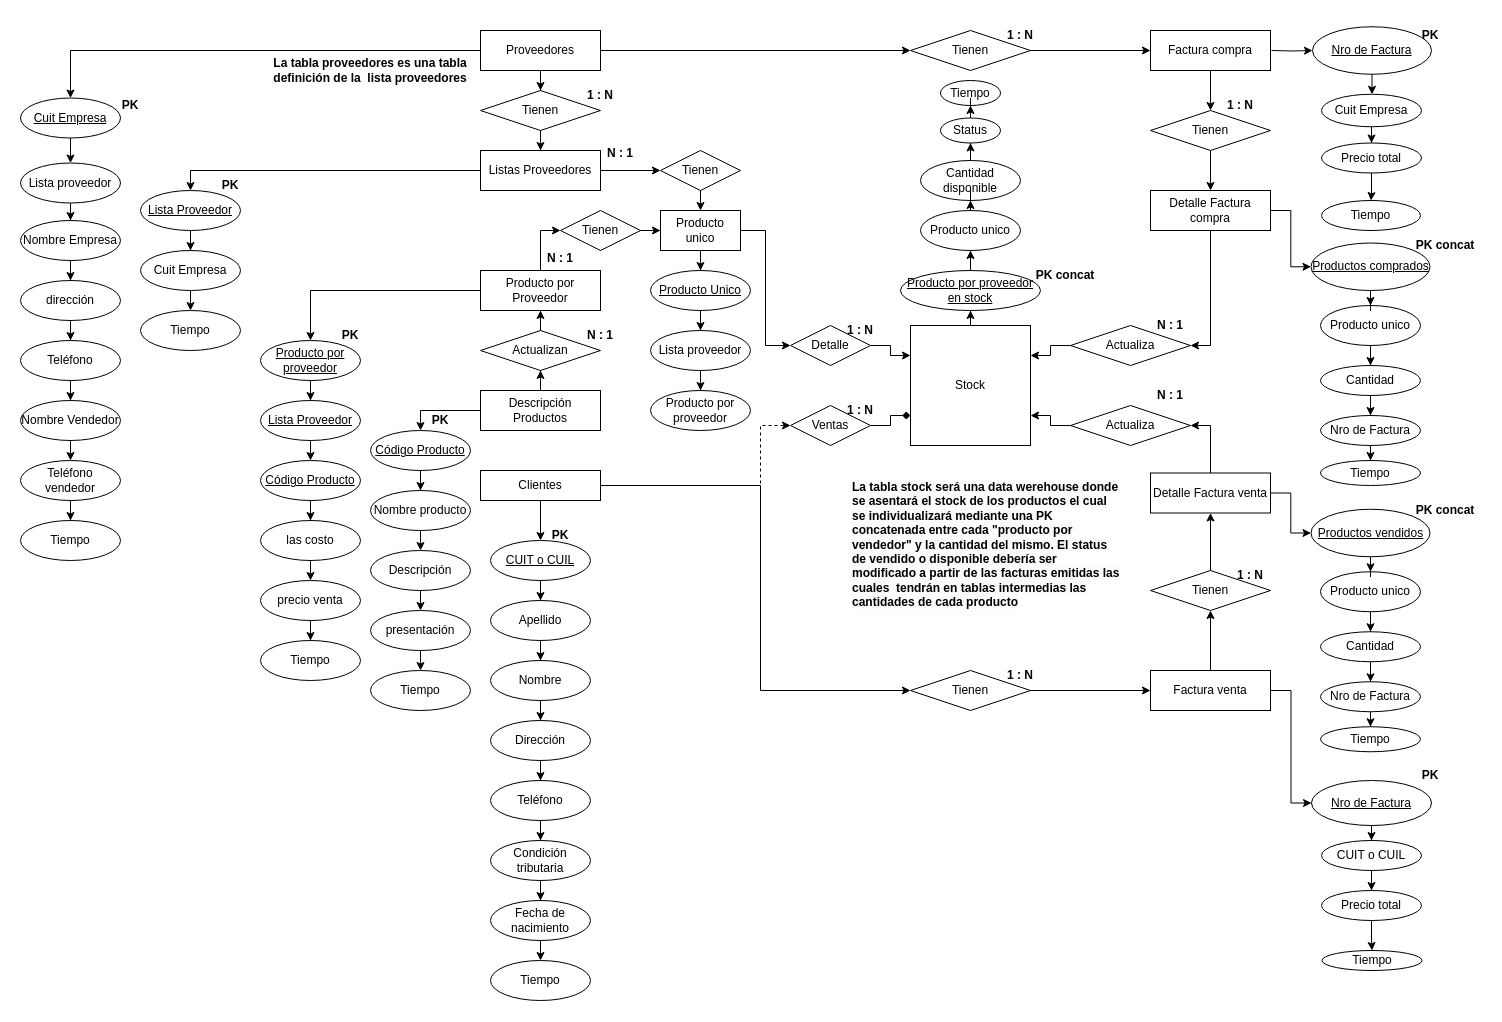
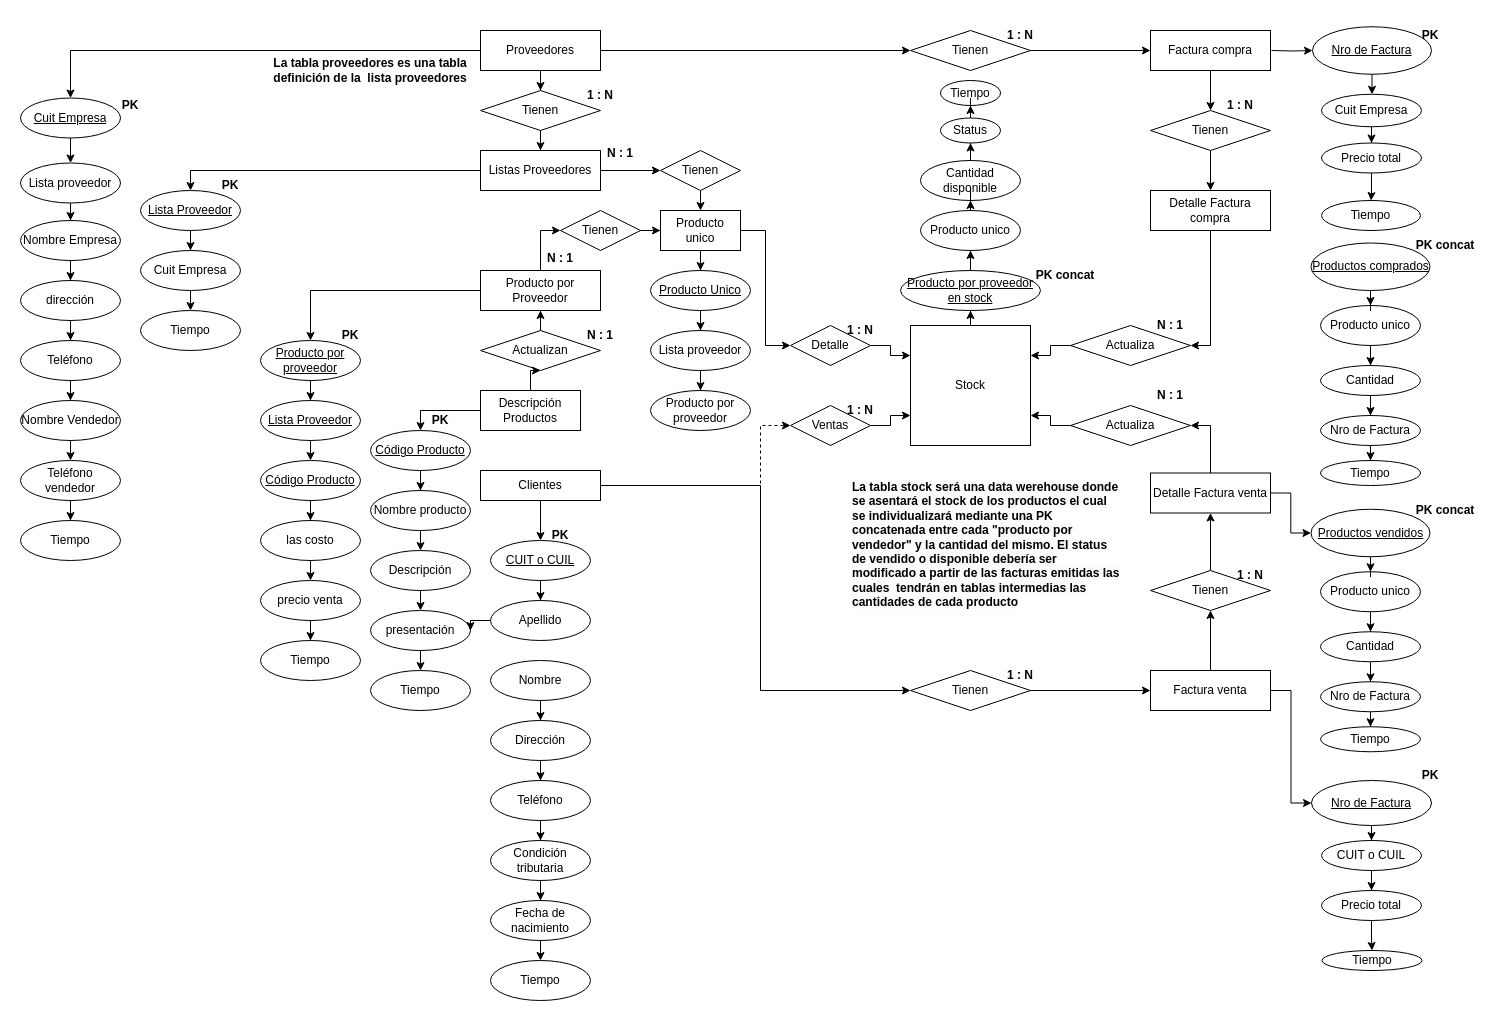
(1291, 235) -> none
(541, 411) -> (531, 411)
(901, 416) -> (902, 416)
(541, 655) -> (480, 621)
